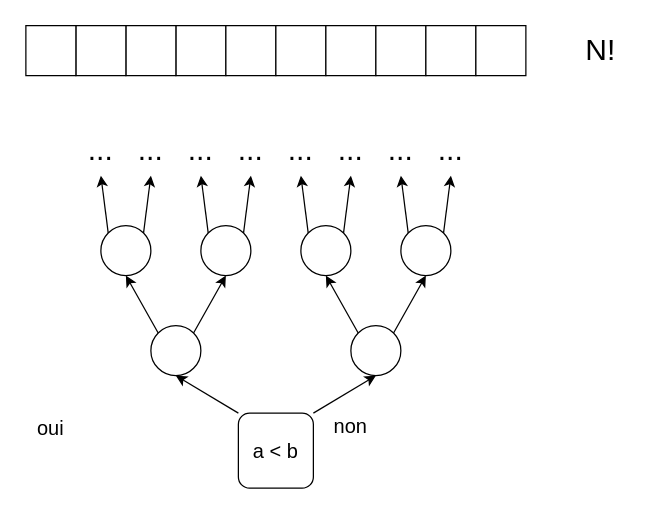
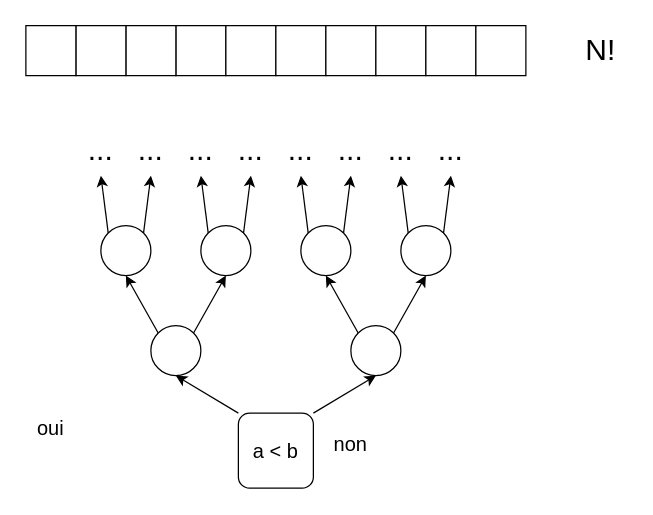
(351, 426) -> (351, 444)
